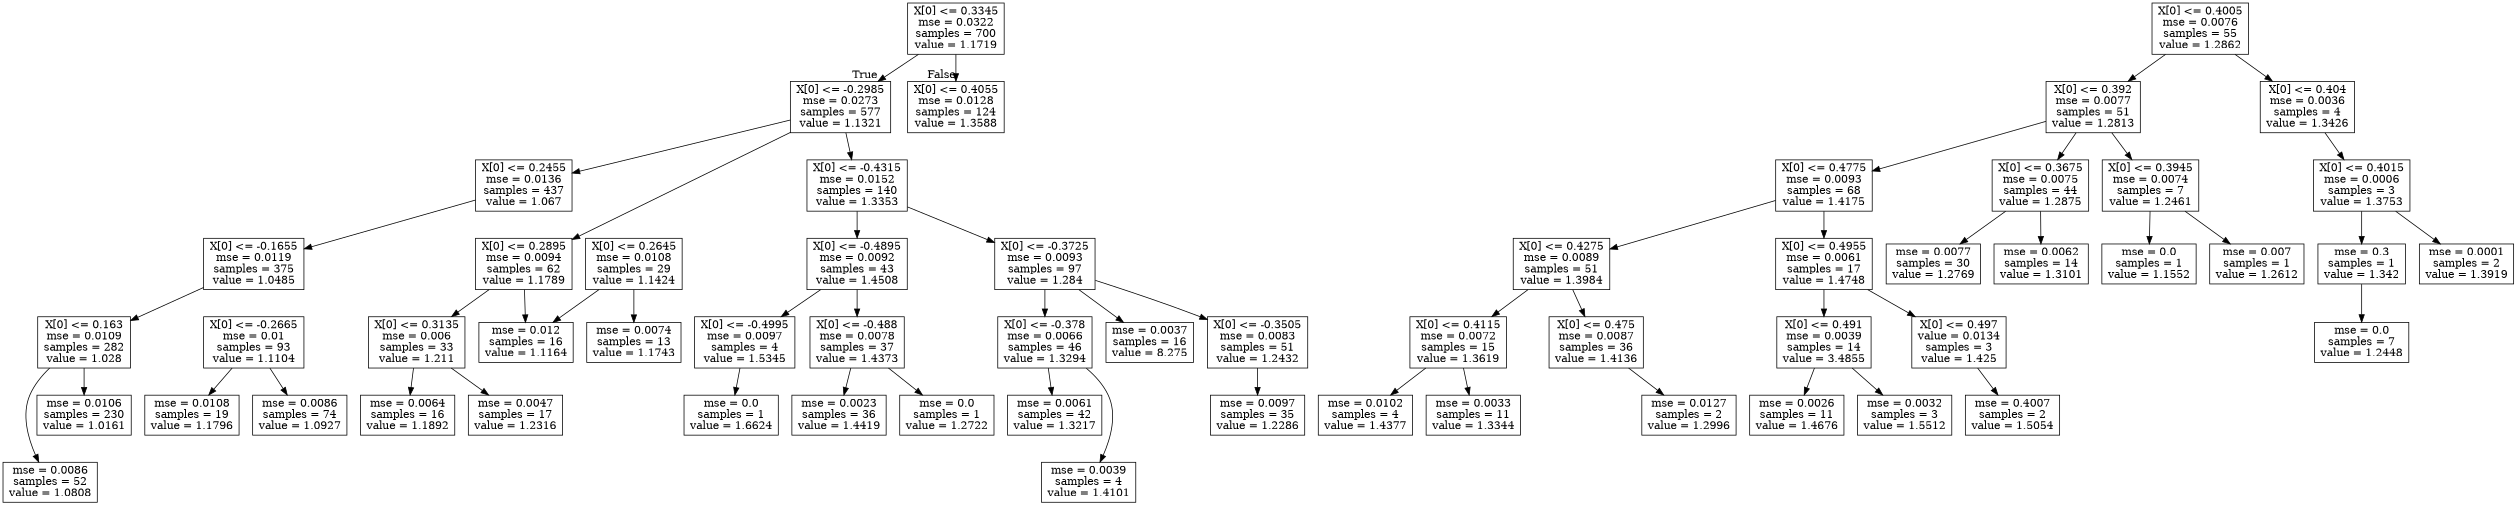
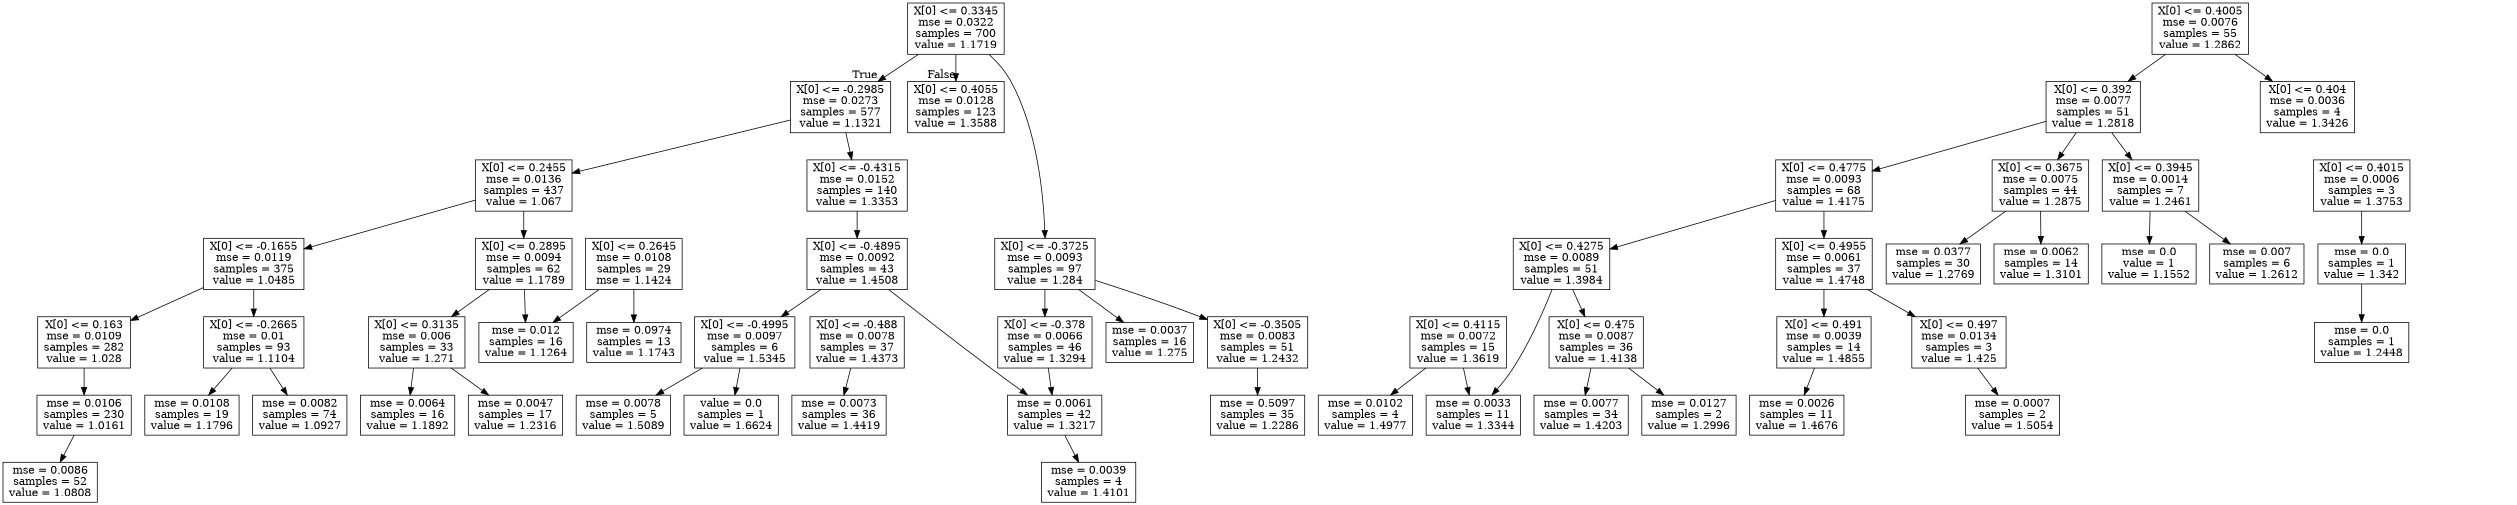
(956, 107) -> (956, 107)
(2093, 107) -> (2093, 107)
(2332, 143) -> none
(685, 184) -> (524, 221)
(2151, 186) -> (2151, 186)
(947, 223) -> (1032, 137)
(634, 264) -> (634, 264)
(1824, 264) -> (1824, 264)
(1933, 264) -> (1933, 264)
(2149, 264) -> (2149, 264)
(2257, 264) -> (2257, 264)
(2362, 264) -> (2362, 264)
(2467, 264) -> none
none -> (254, 299)
(857, 299) -> (954, 341)
(1513, 301) -> (1528, 342)
(417, 342) -> (417, 342)
(526, 342) -> (526, 342)
(634, 342) -> (634, 342)
(745, 342) -> (745, 342)
(1150, 342) -> (1150, 342)
(1596, 342) -> (1596, 342)
(1824, 342) -> (1824, 342)
(1959, 342) -> (1959, 342)
(2362, 342) -> (2362, 342)
(1112, 408) -> (1070, 445)
(26, 409) -> (69, 445)
(300, 415) -> (300, 415)
none -> (623, 415)
(731, 415) -> (731, 415)
(839, 415) -> (839, 415)
(947, 415) -> none
(1258, 415) -> (1258, 415)
(1365, 415) -> (1365, 415)
none -> (1581, 415)
(1905, 415) -> none
(2012, 415) -> (2012, 415)
